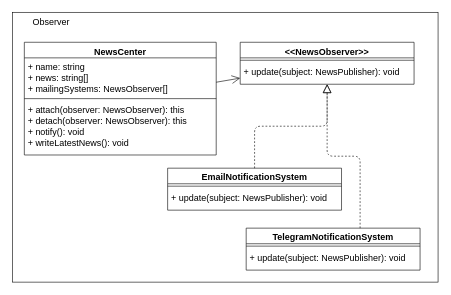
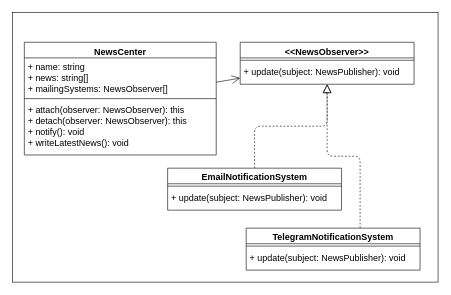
(51, 21) -> none
